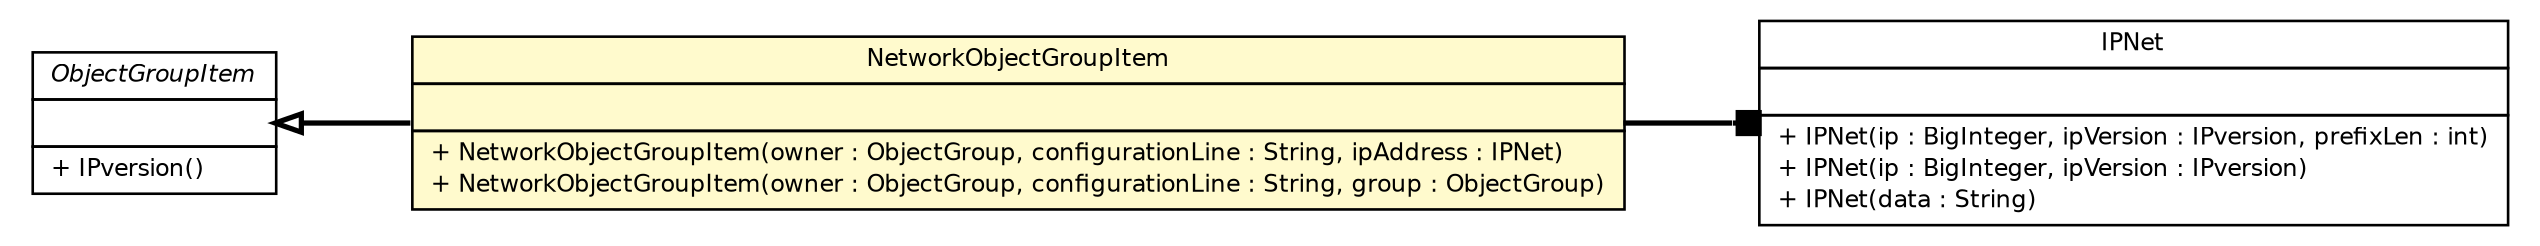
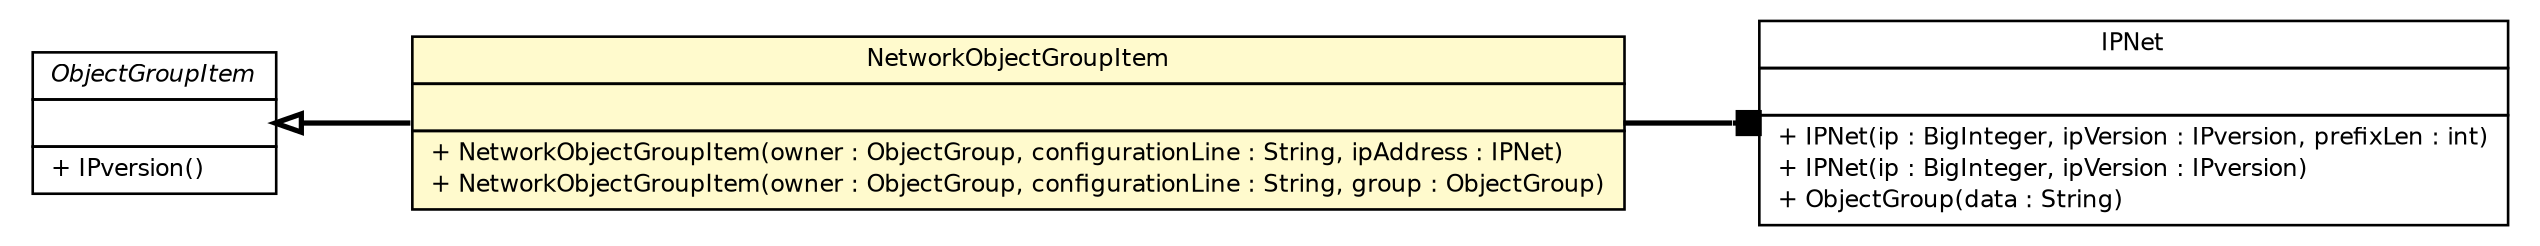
(1909, 200) -> (1952, 200)
